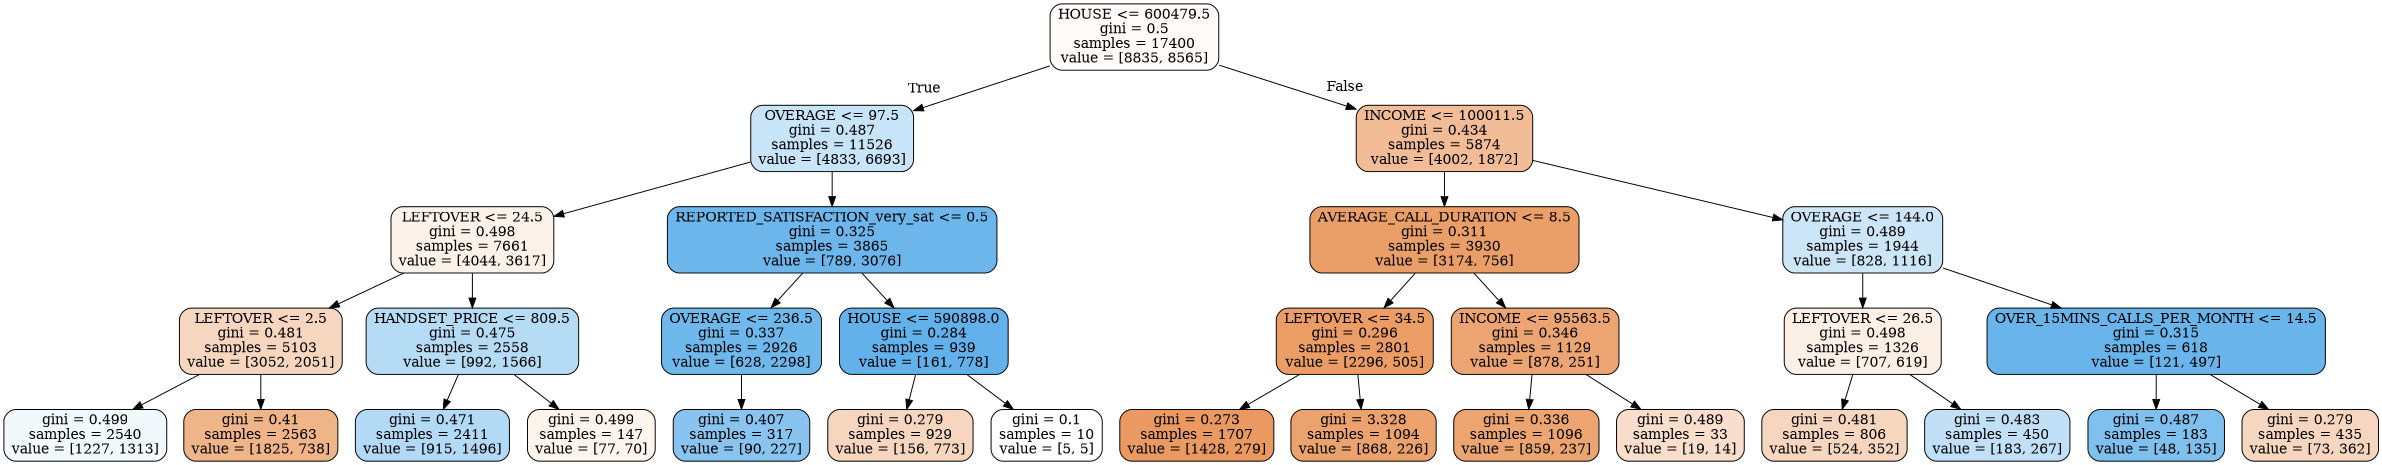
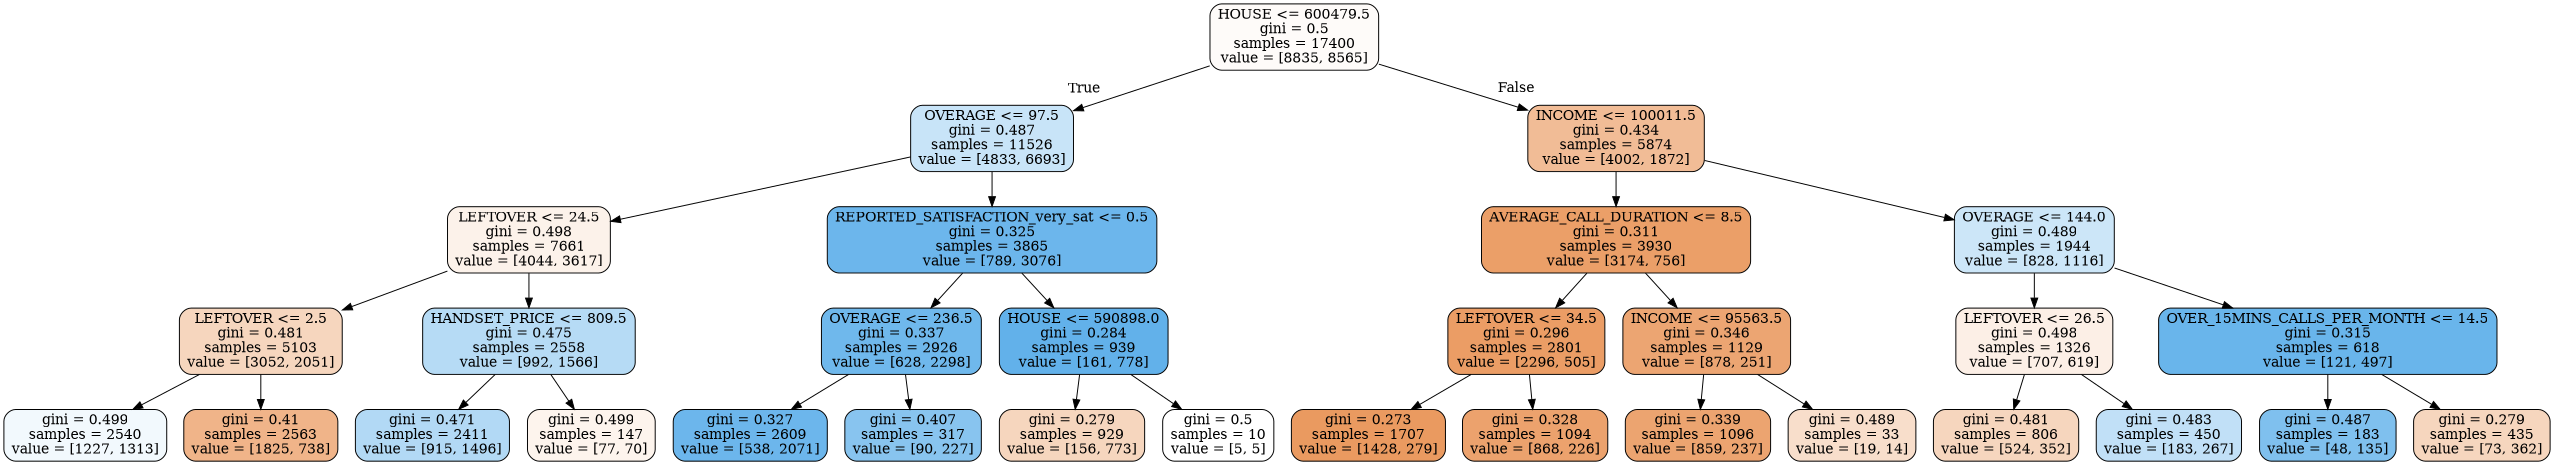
none -> (750, 435)
(1047, 435) -> (1218, 435)
(1364, 435) -> (1535, 435)
(1526, 435) -> (1698, 435)
